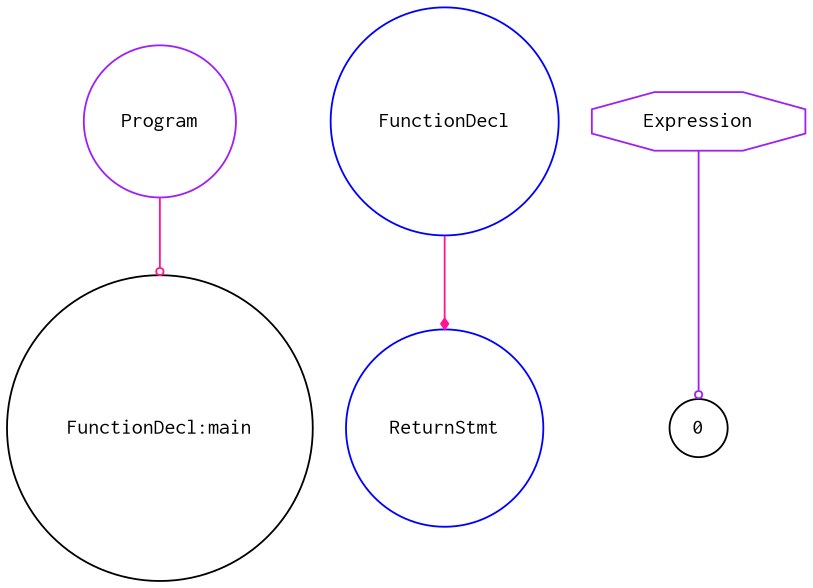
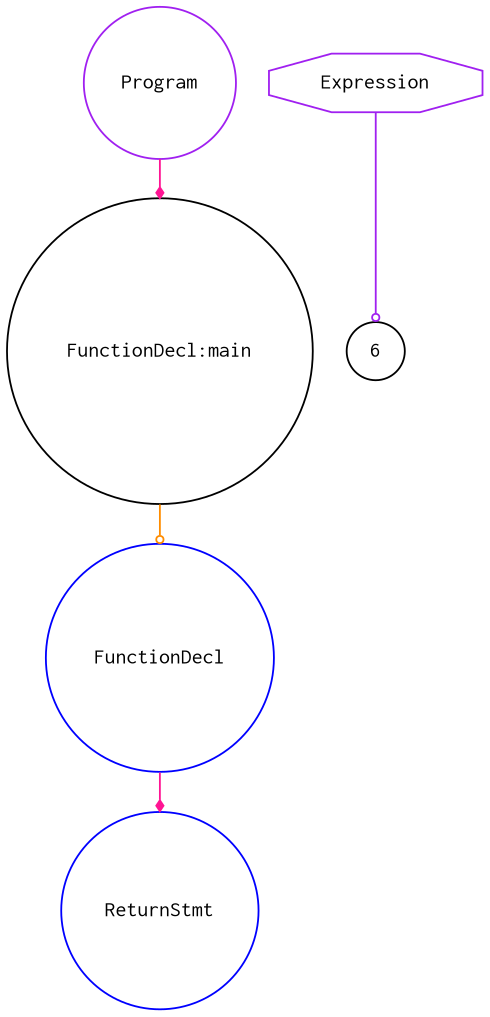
(160, 232) -> (160, 173)
(699, 428) -> (376, 351)
none -> (160, 520)
